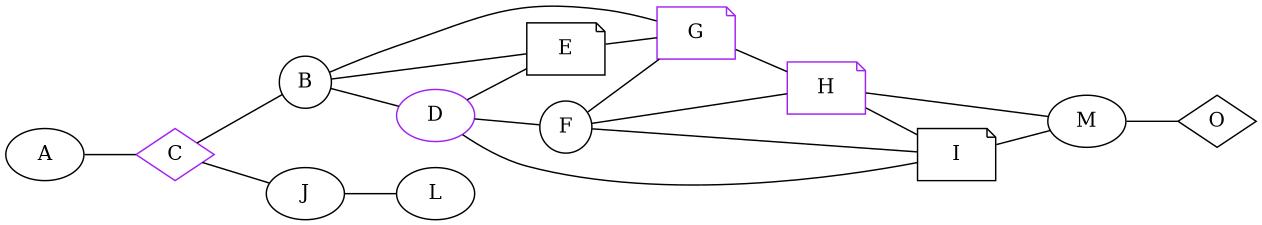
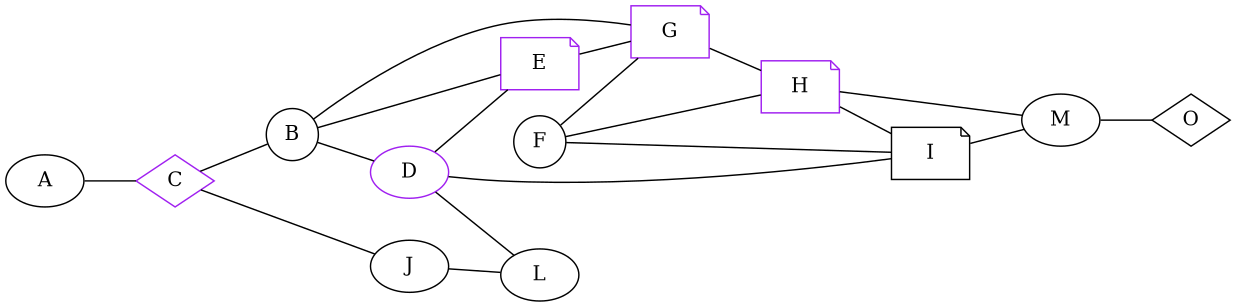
(566, 49) -> (540, 64)
(507, 122) -> (475, 224)
